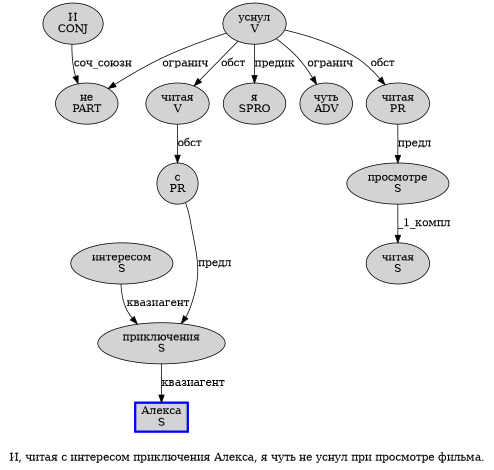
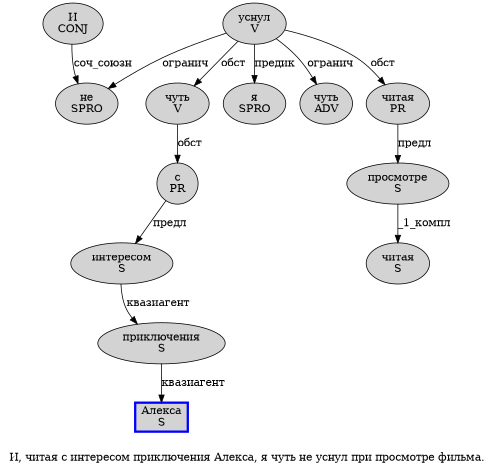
(87, 104) -> (87, 104)
(178, 104) -> (178, 104)
(197, 260) -> (153, 219)
